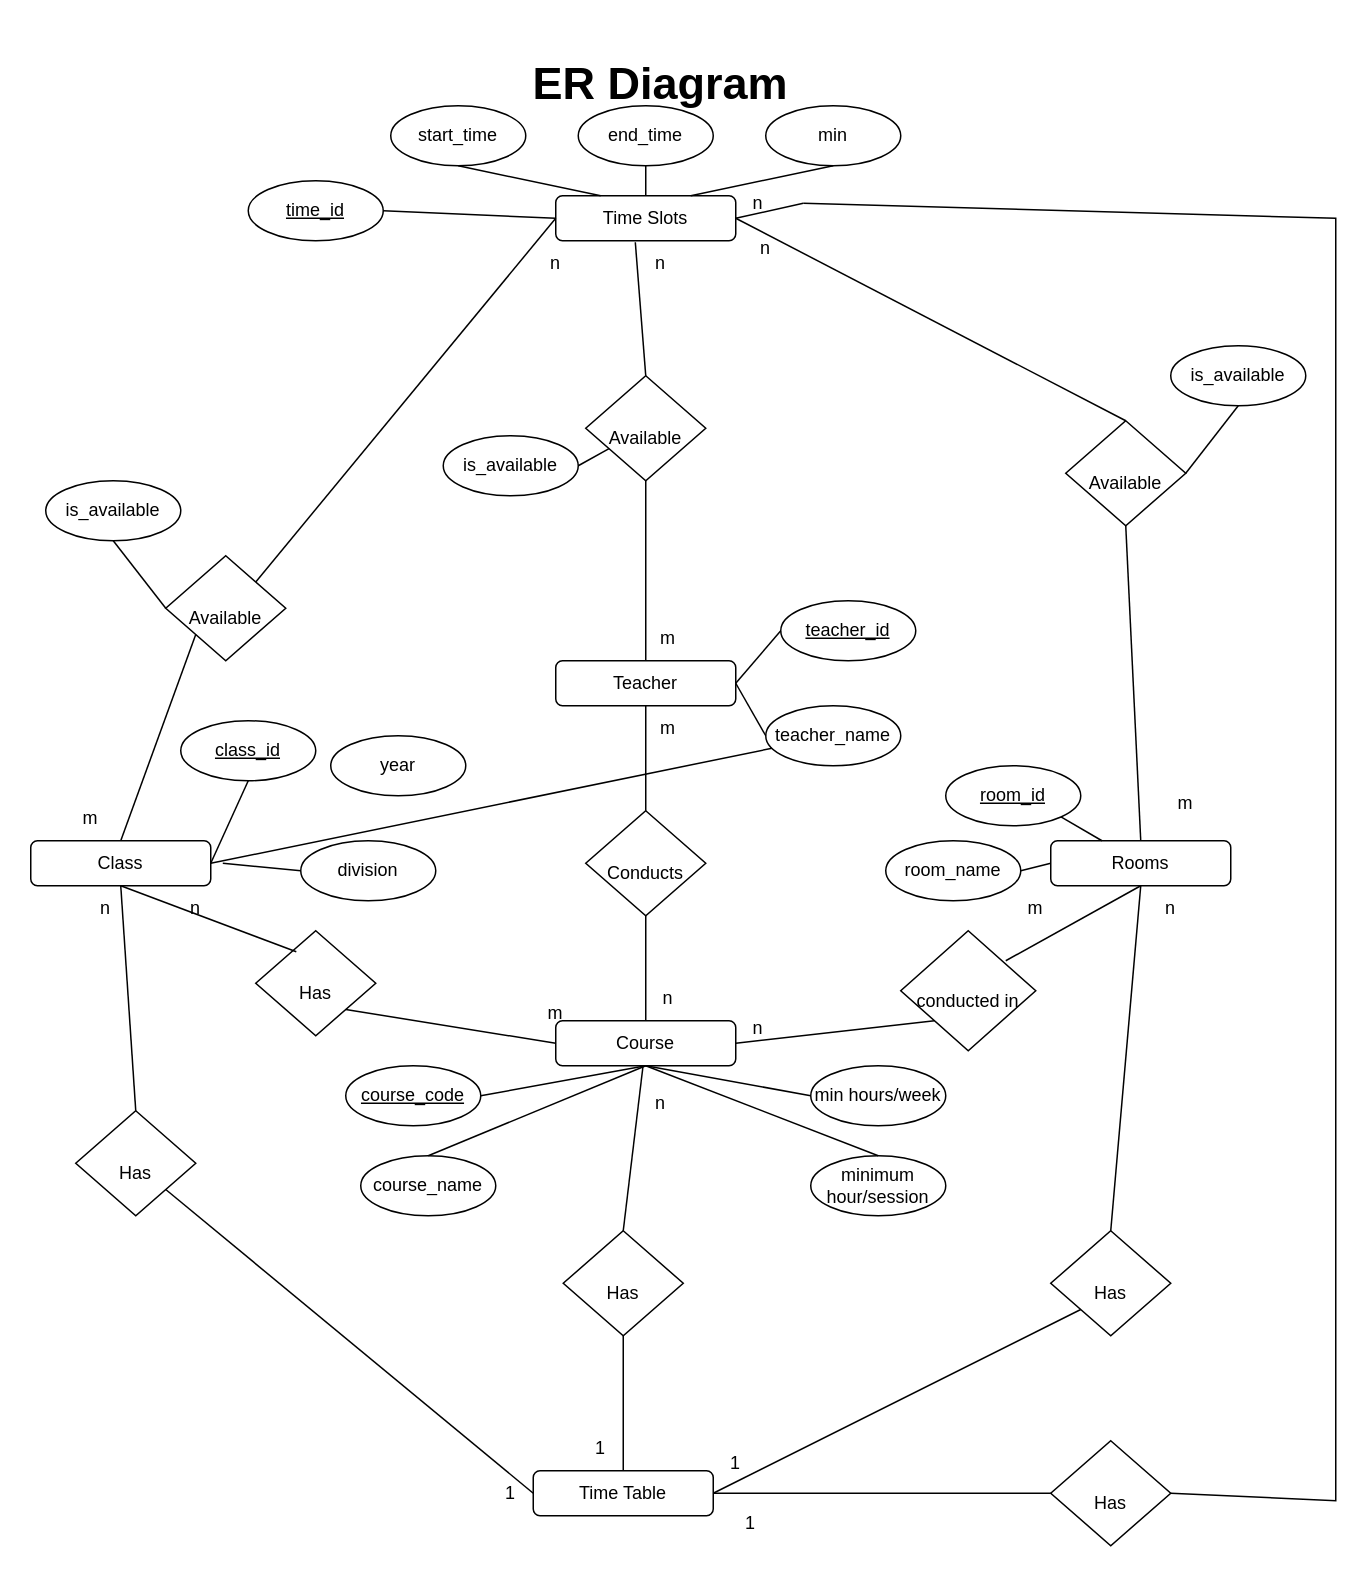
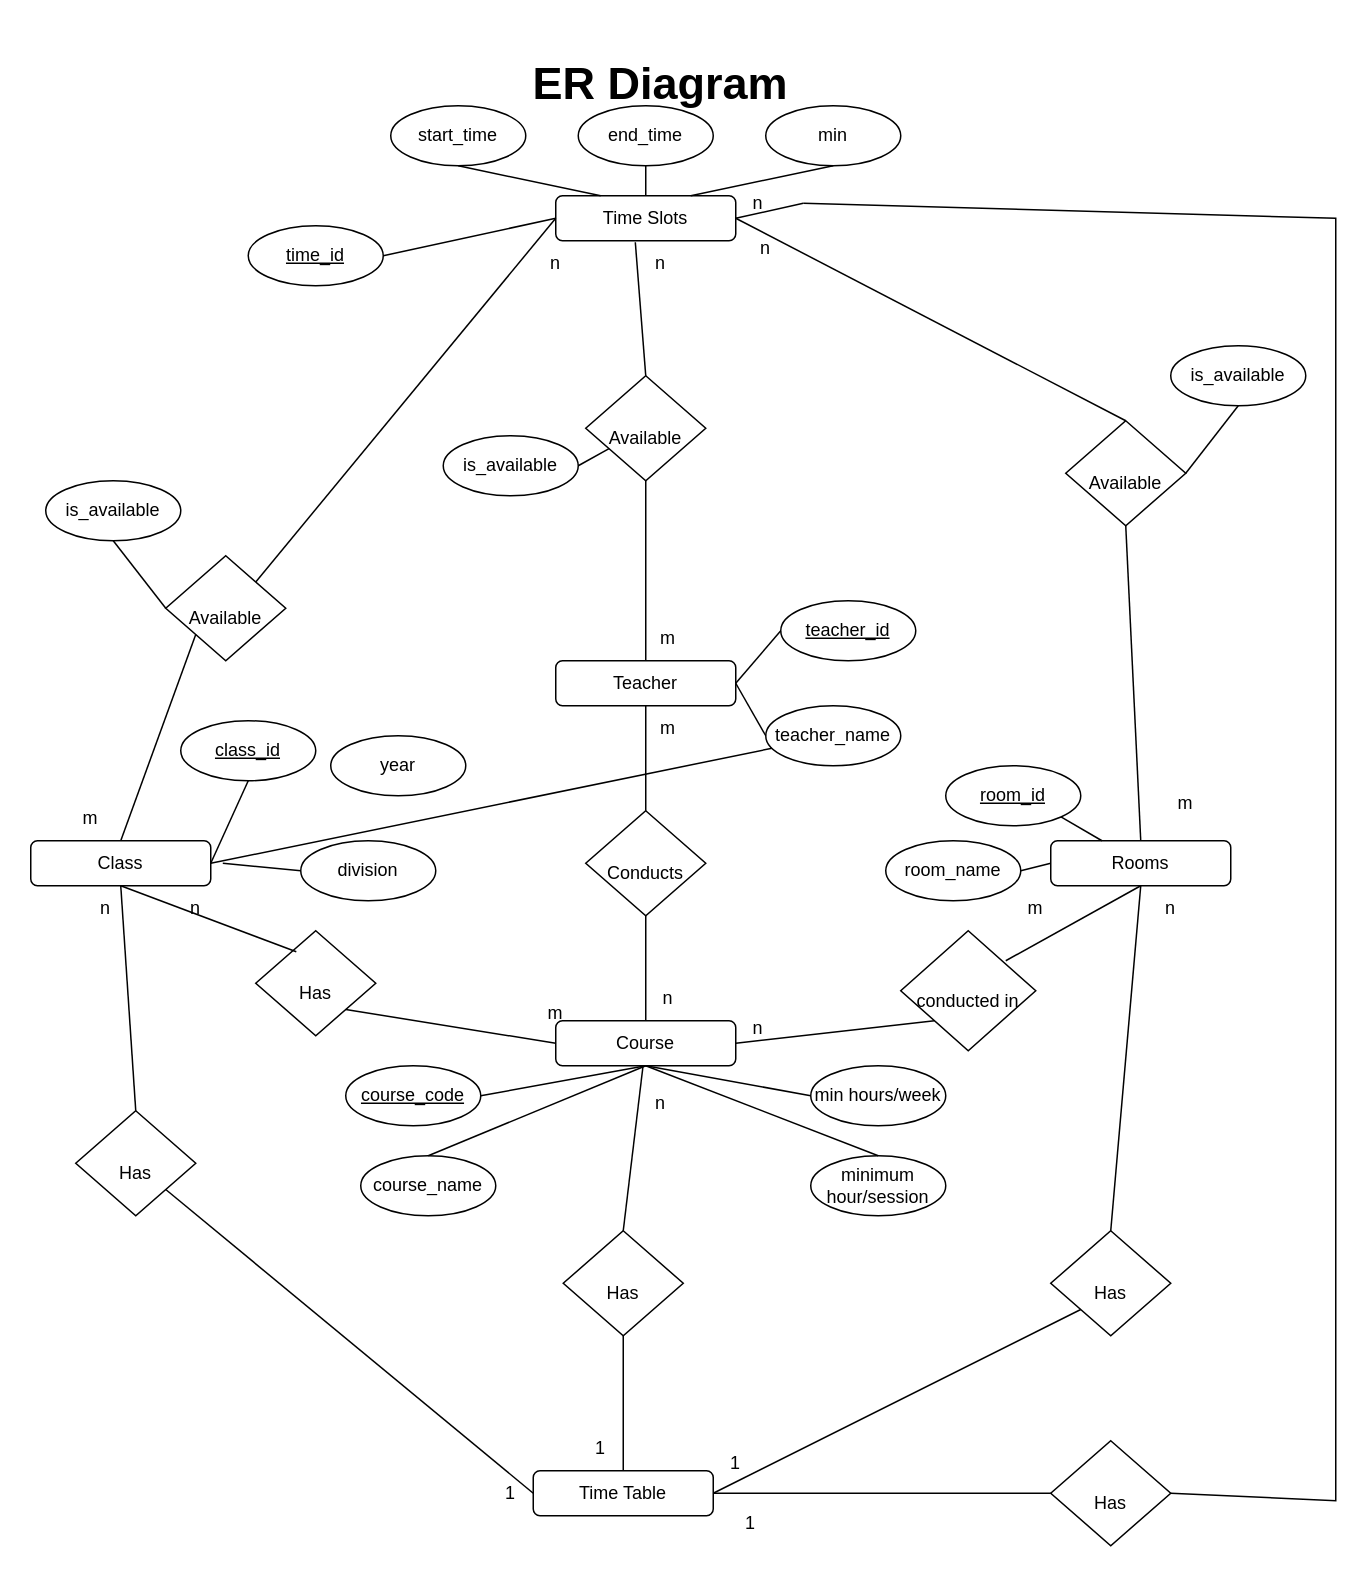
(316, 211) -> (316, 256)
